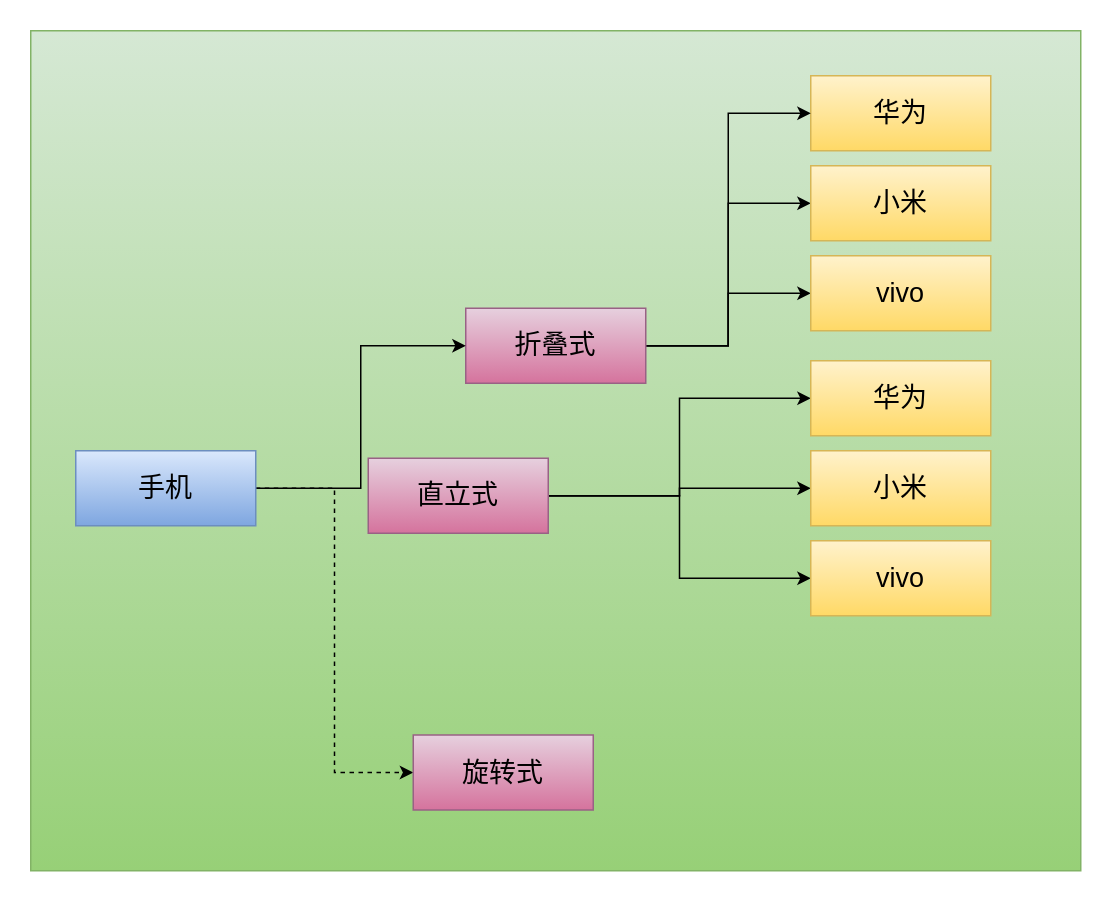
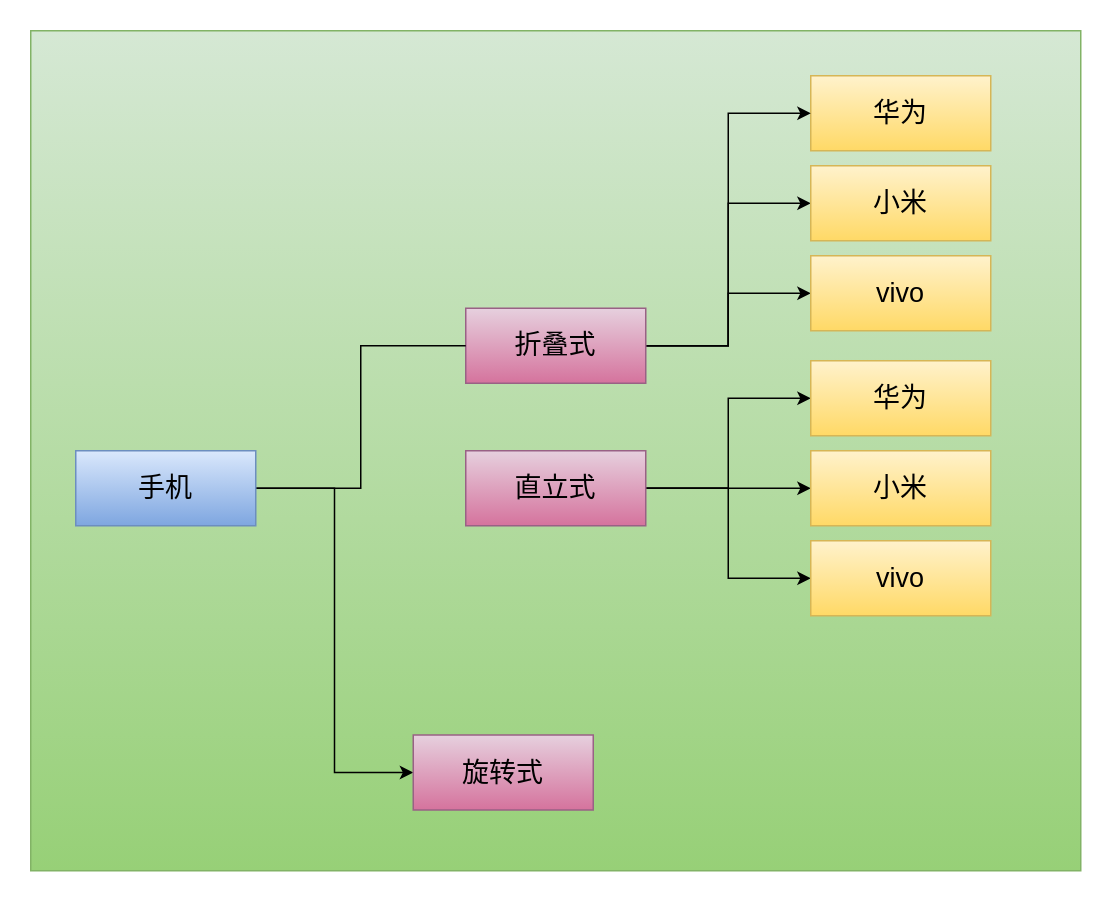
(454, 346) -> (458, 346)
(458, 496) -> (556, 488)
(335, 666) -> (335, 666)
